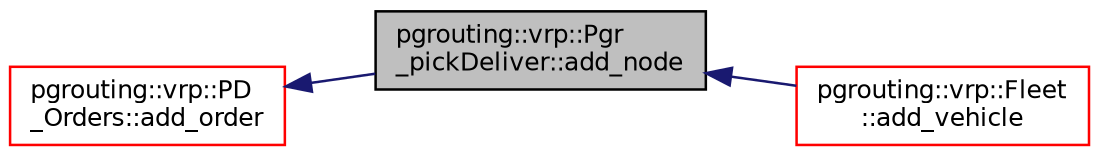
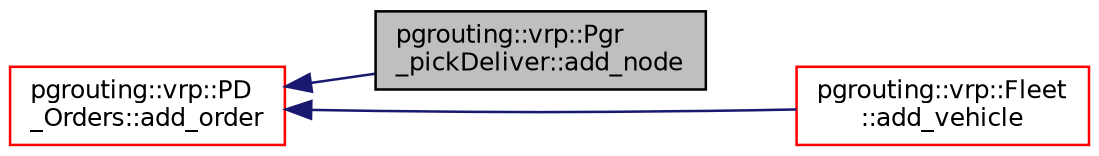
(764, 81) -> (554, 112)
